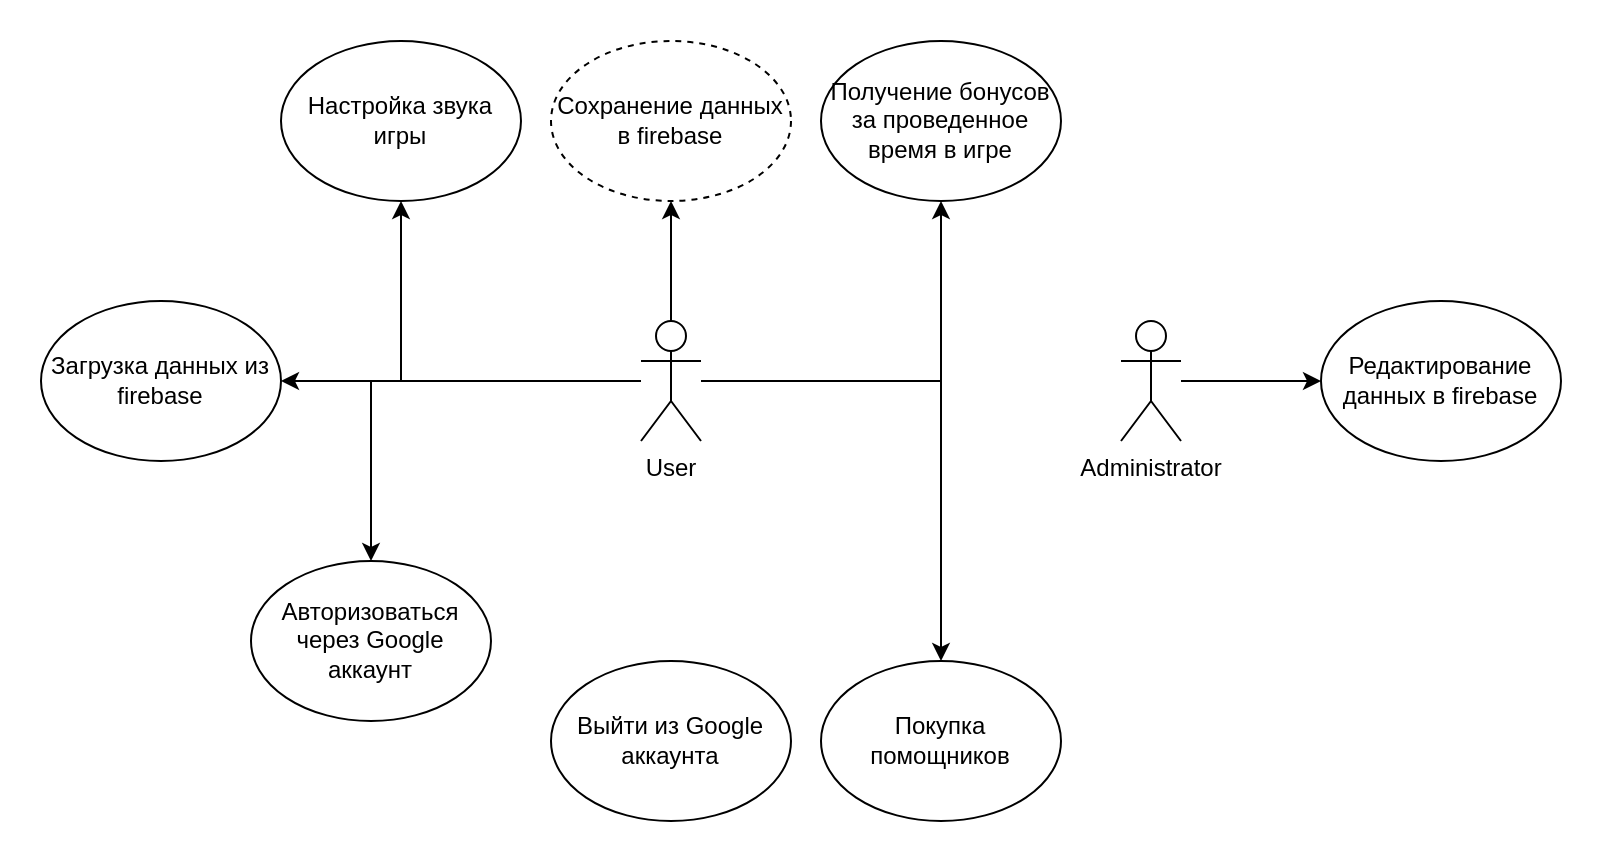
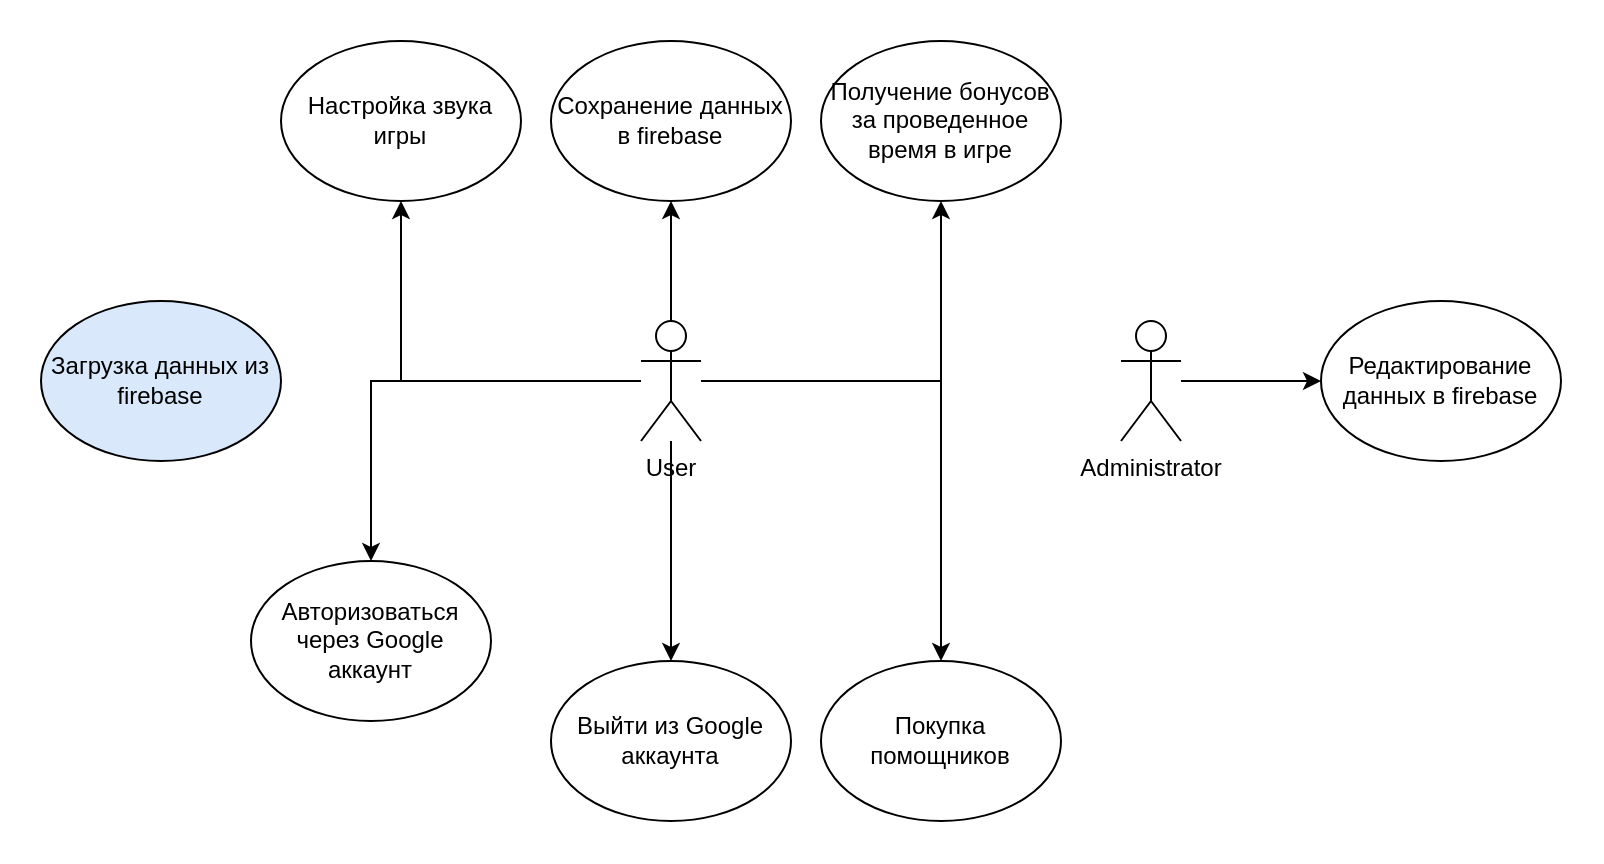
(671, 121) -> (671, 121)
(161, 381) -> (161, 381)
(331, 381) -> (671, 544)
